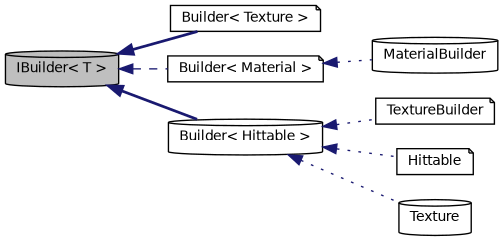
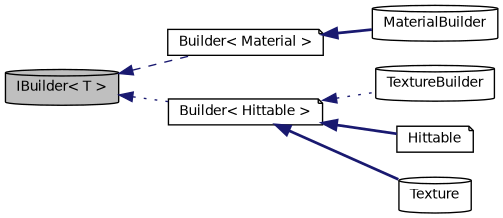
(246, 18) -> none
(354, 61) -> (354, 31)
(159, 105) -> (151, 99)
(435, 111) -> (435, 83)
(246, 137) -> (246, 112)
(367, 153) -> (367, 129)
(350, 181) -> (344, 155)
